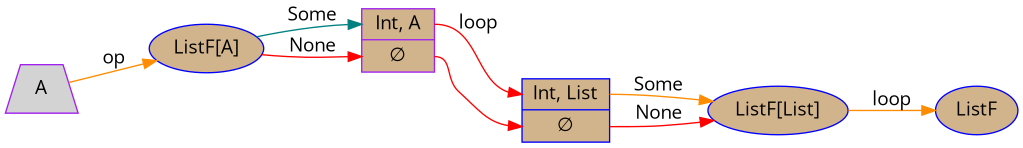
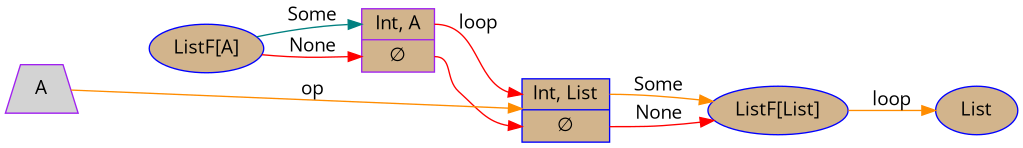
(106, 73) -> (290, 99)
(977, 110) -> (977, 110)
